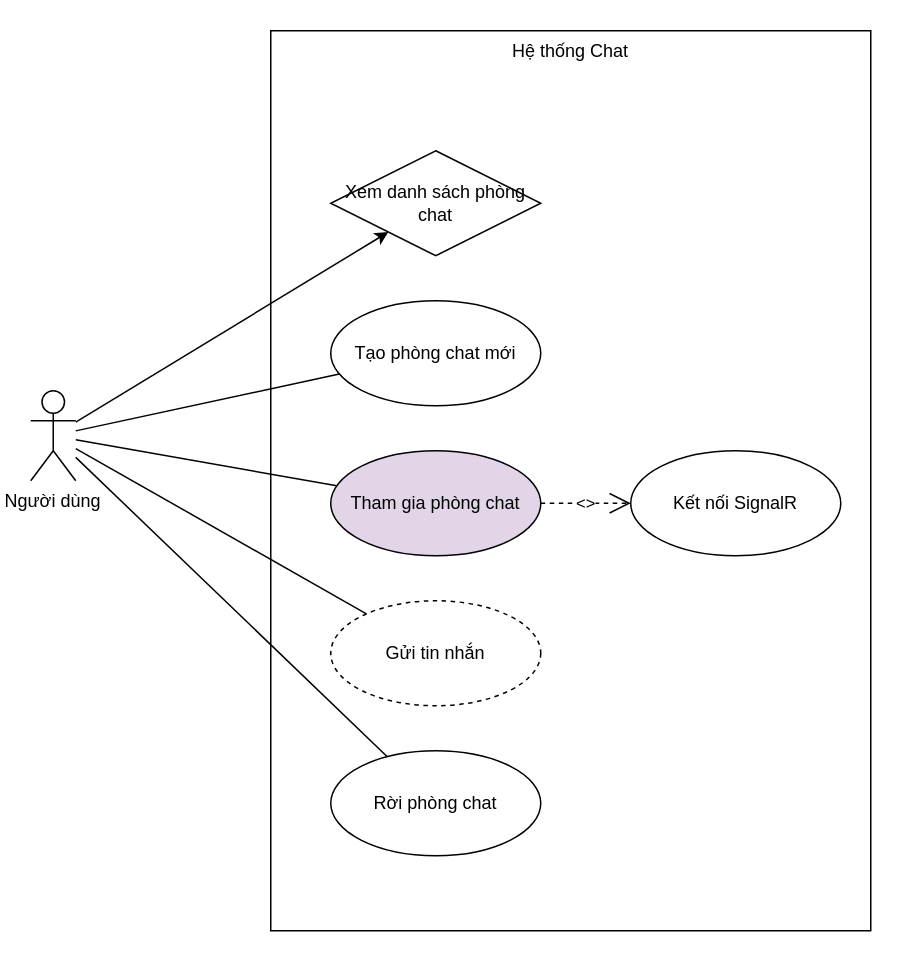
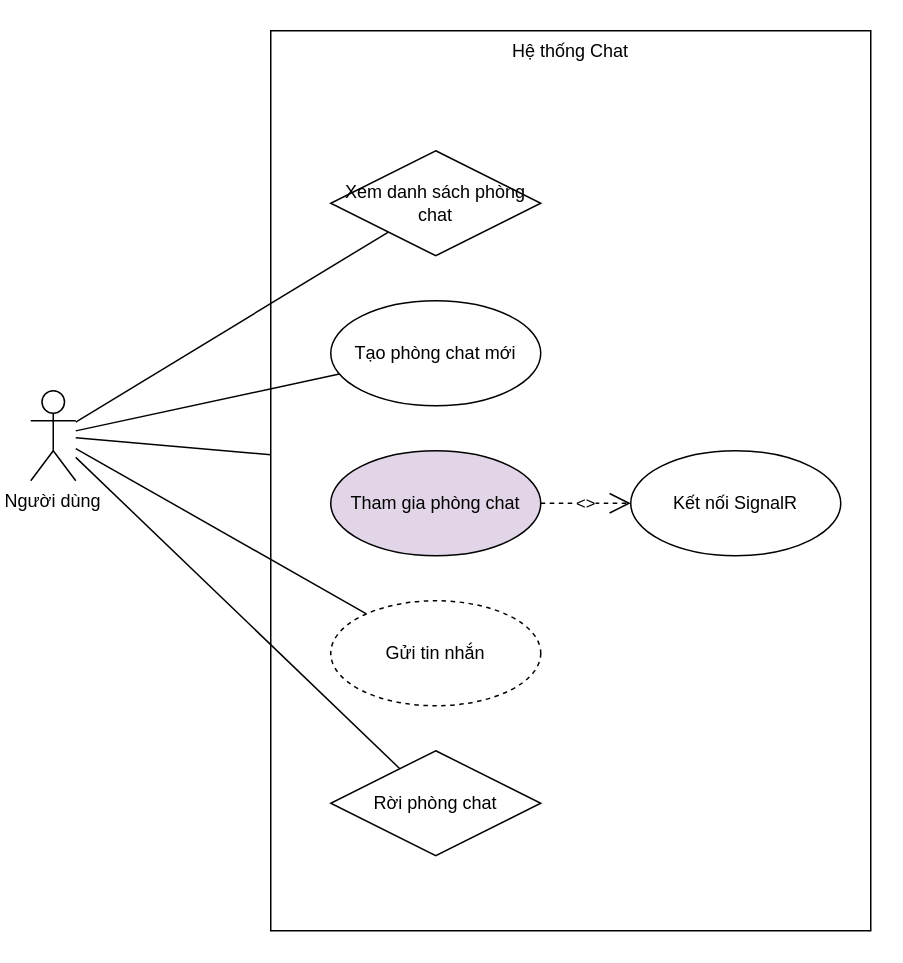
(378, 238) -> (383, 235)
(206, 463) -> (173, 446)
(436, 803) -> (436, 803)
